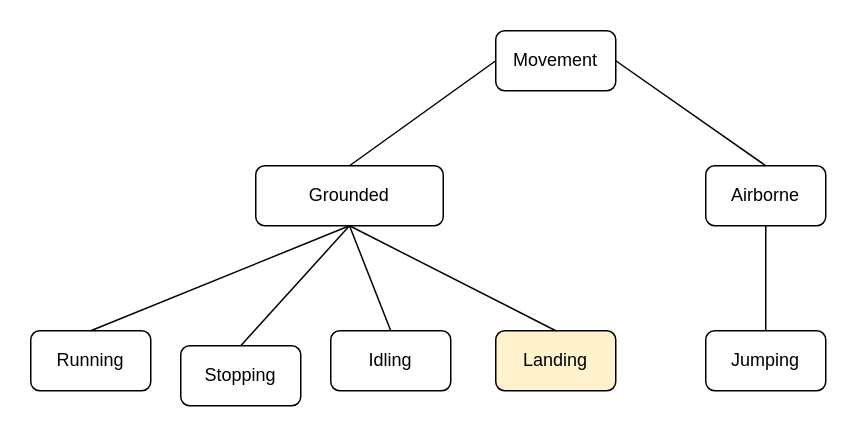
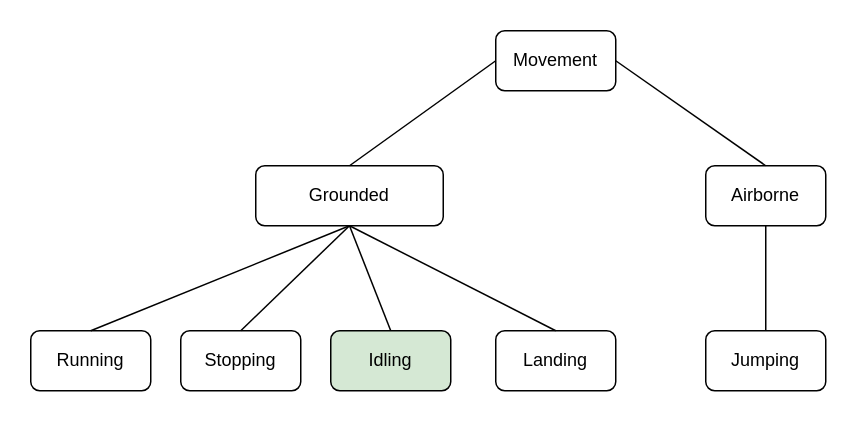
(391, 361) -> (391, 361)
(556, 361) -> (556, 361)
(241, 376) -> (241, 361)
